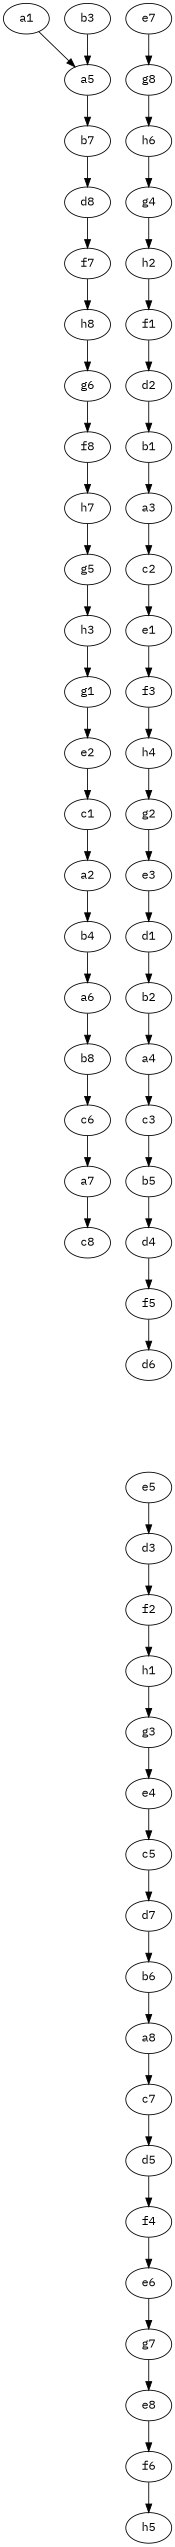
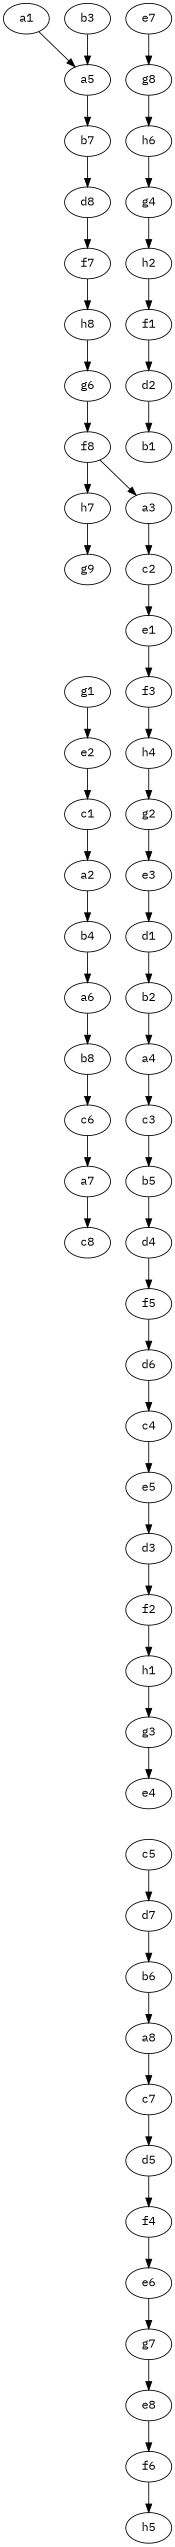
(149, 474) -> (115, 475)
(88, 570) -> (88, 570)
(88, 631) -> none
none -> (149, 1426)
(149, 1820) -> none
